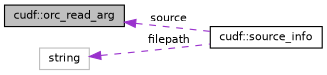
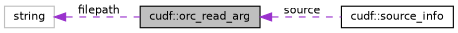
(156, 50) -> (103, 17)
